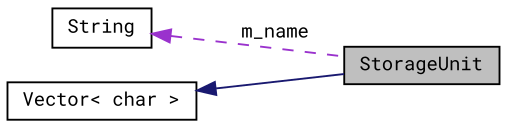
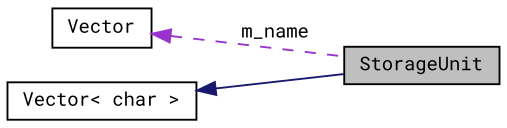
(102, 28) -> (102, 28)
